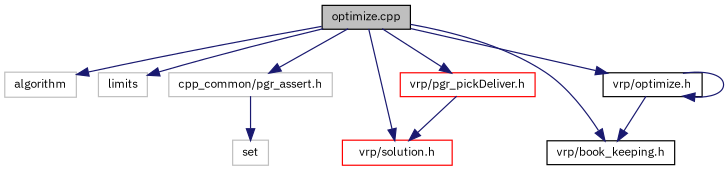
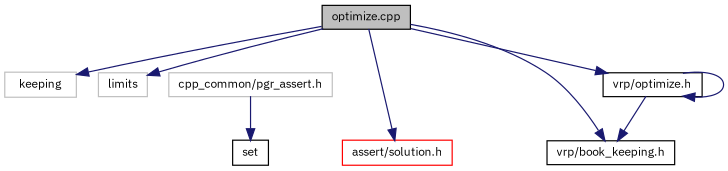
(314, 48) -> none
(41, 85) -> (41, 85)
(468, 85) -> none
(251, 153) -> (251, 153)
(397, 153) -> (397, 153)
